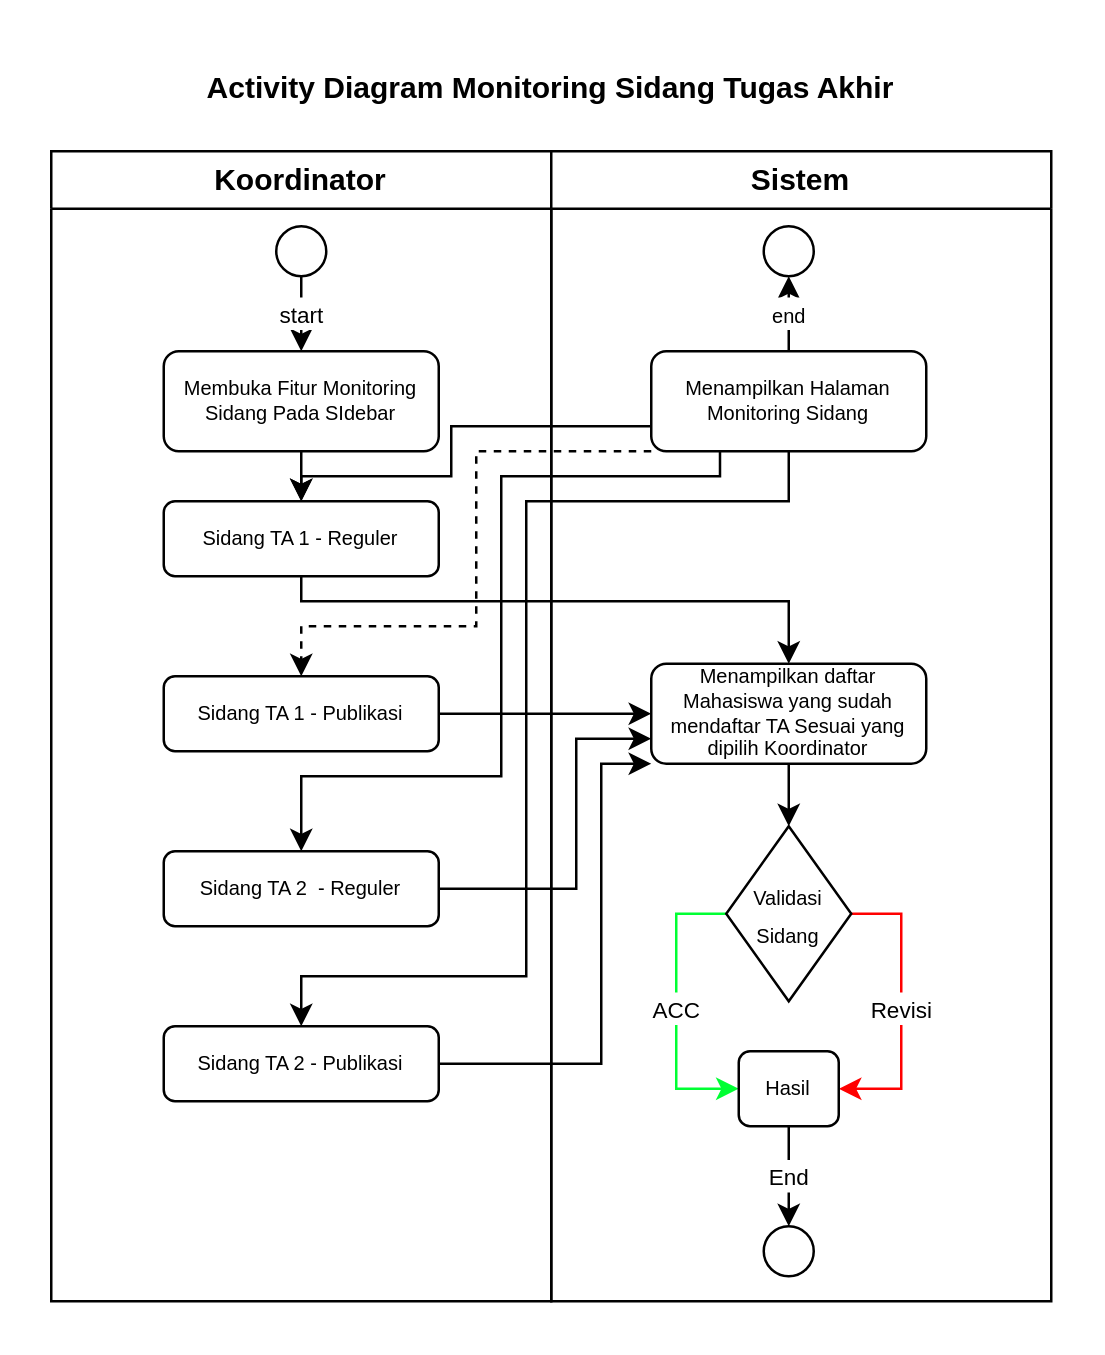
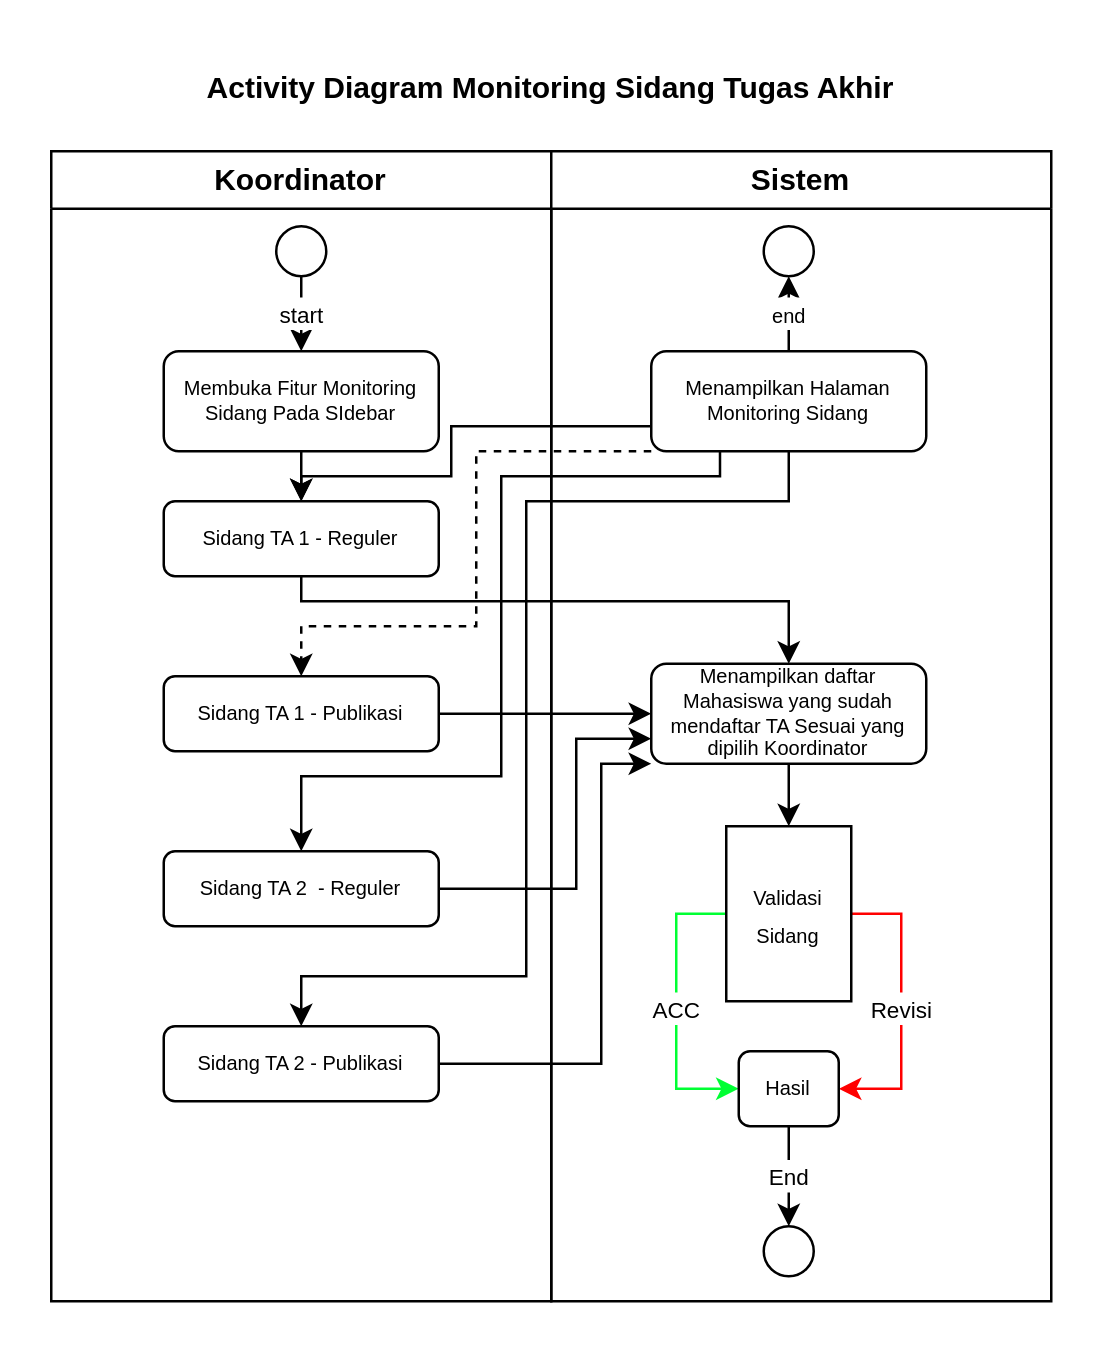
(789, 914) -> (789, 914)
